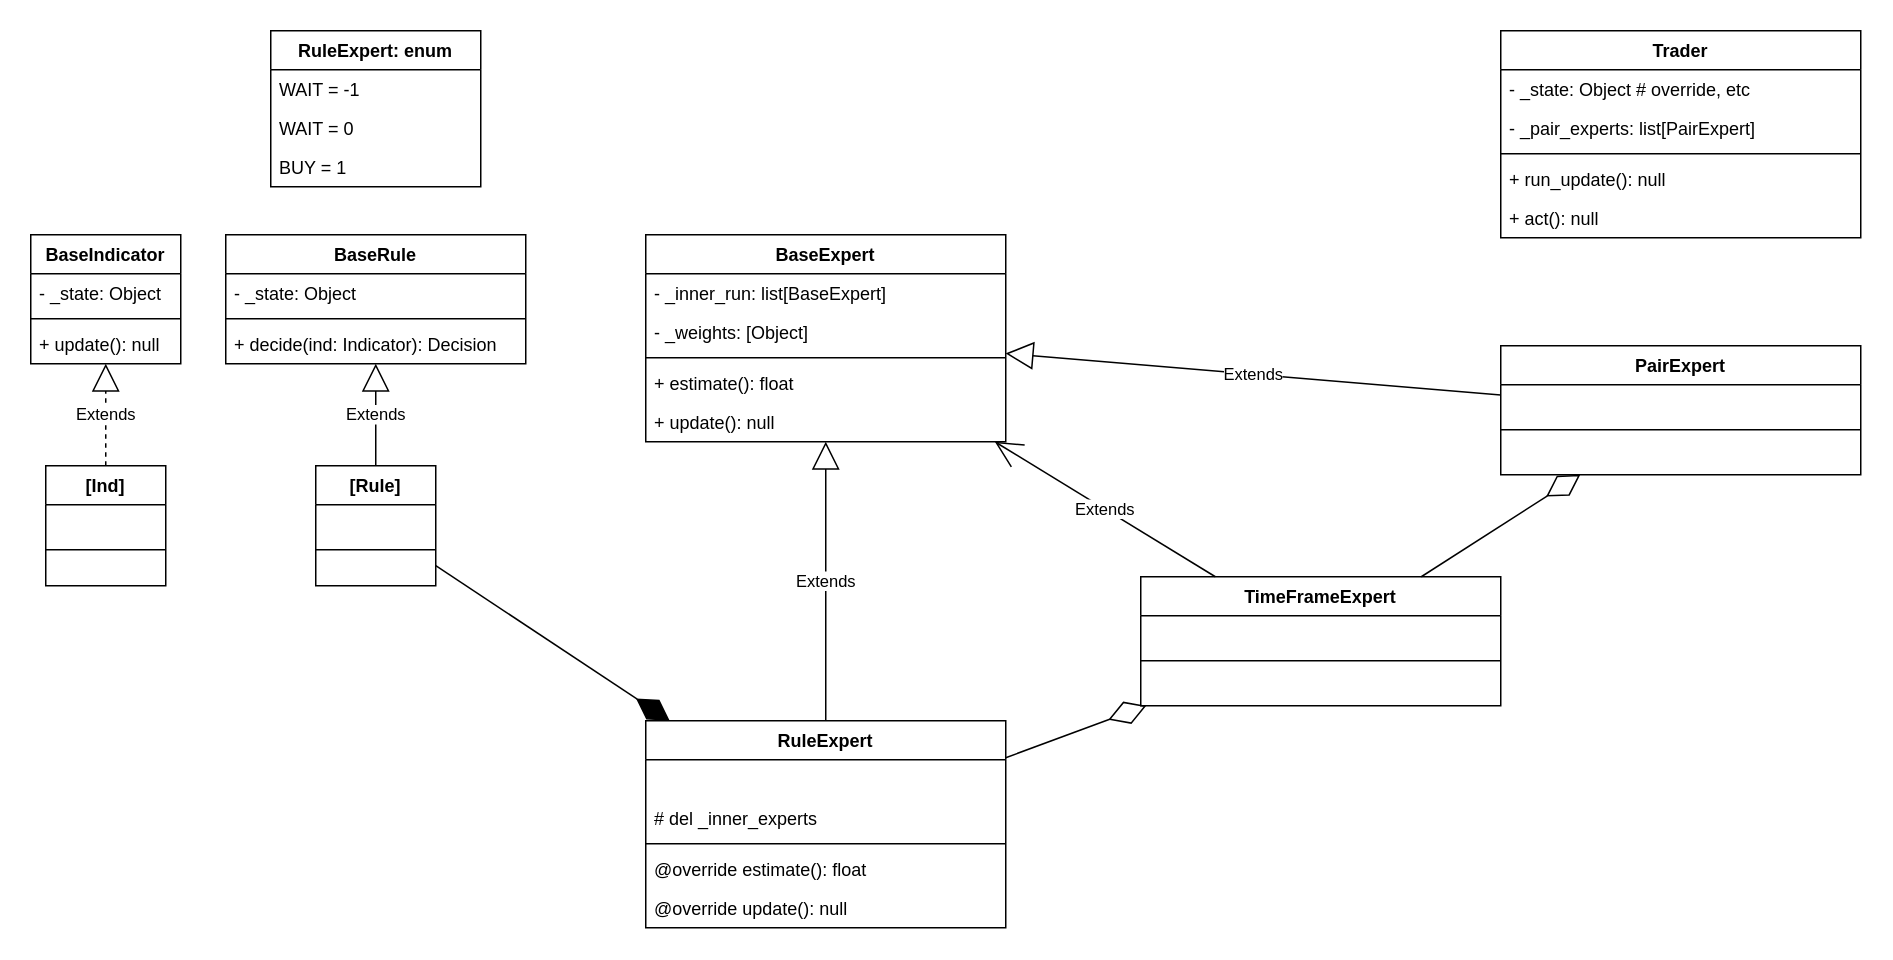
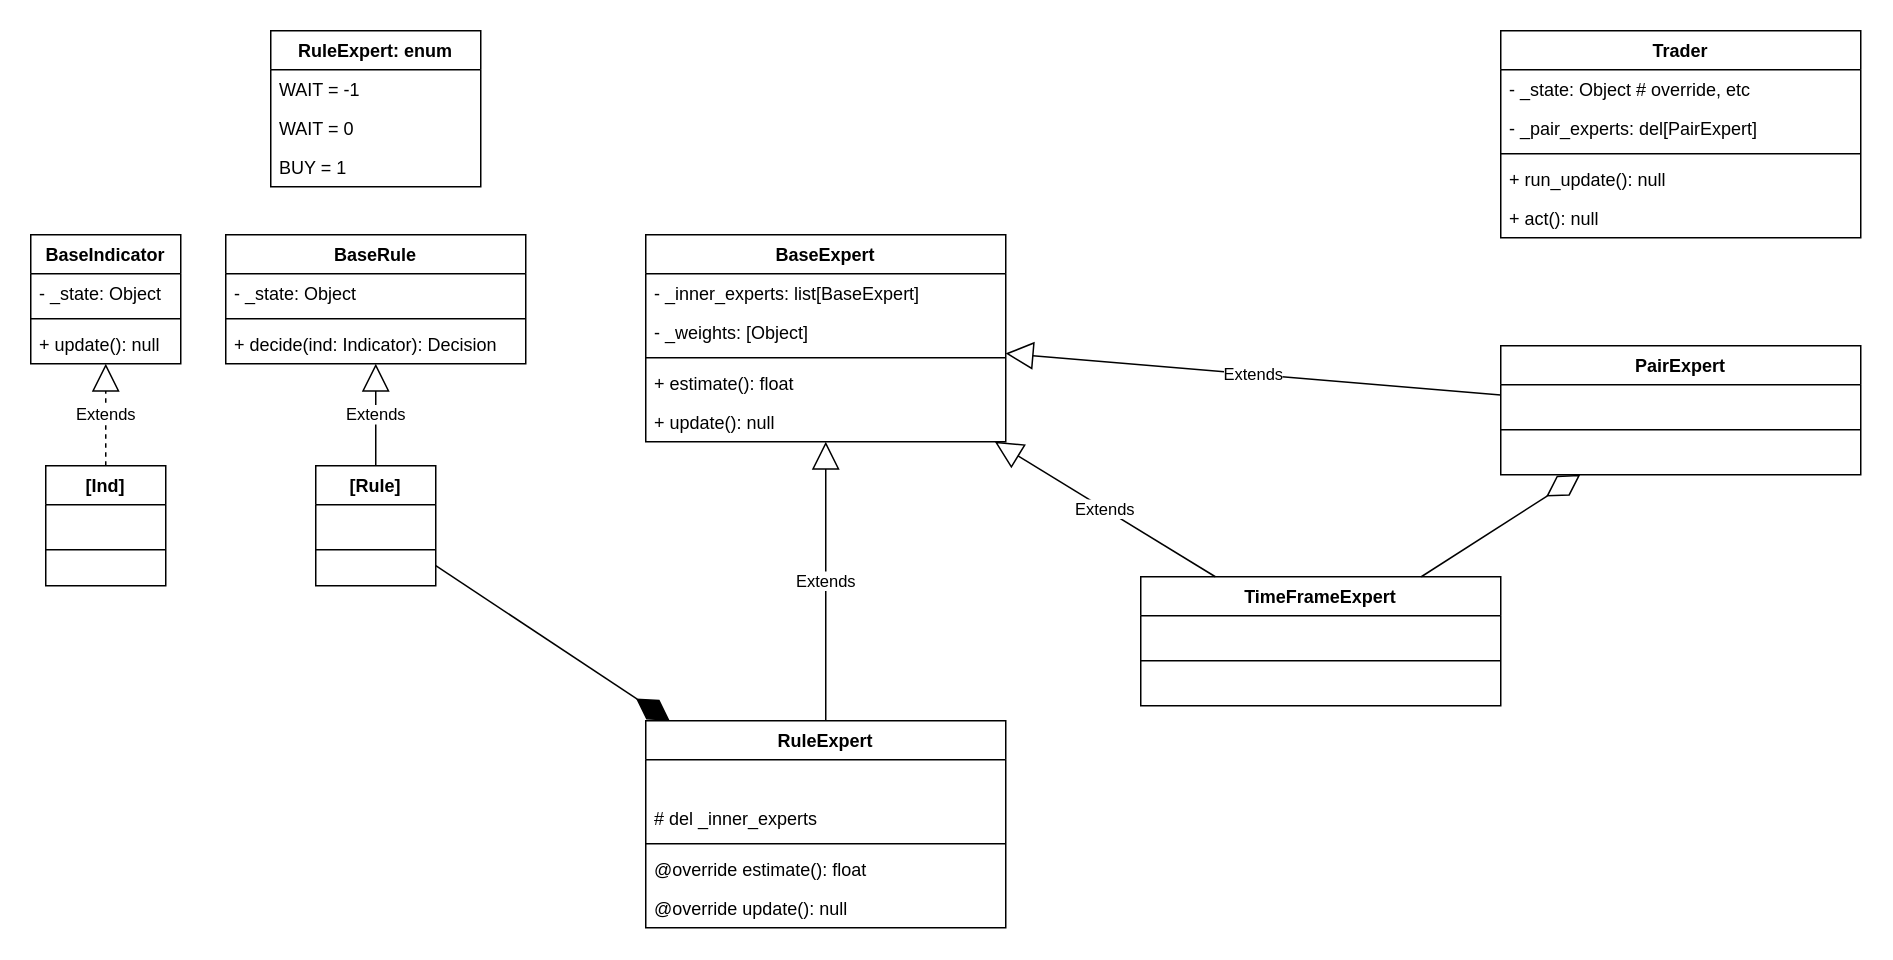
(1659, 129) -> (1656, 129)
(791, 294) -> (811, 294)
(1009, 450) -> (1019, 456)
(1058, 738) -> none
